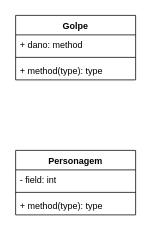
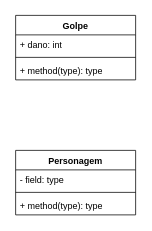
(52, 46) -> (43, 46)
(43, 181) -> (47, 181)
